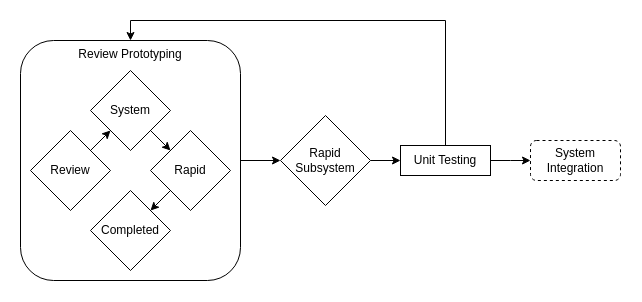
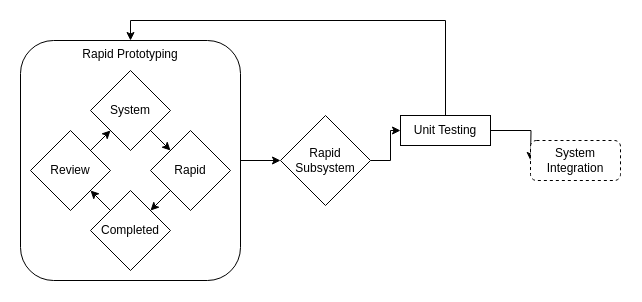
(131, 55) -> (131, 55)
(446, 161) -> (446, 131)
none -> (103, 203)
